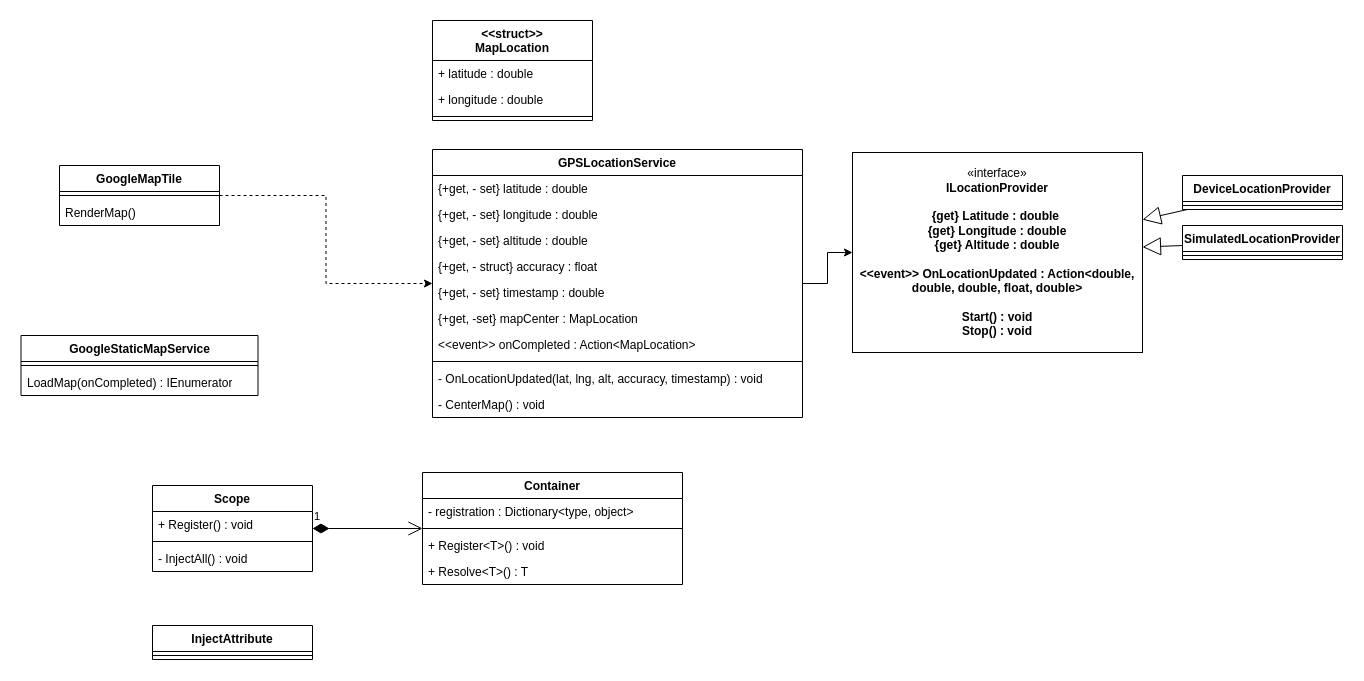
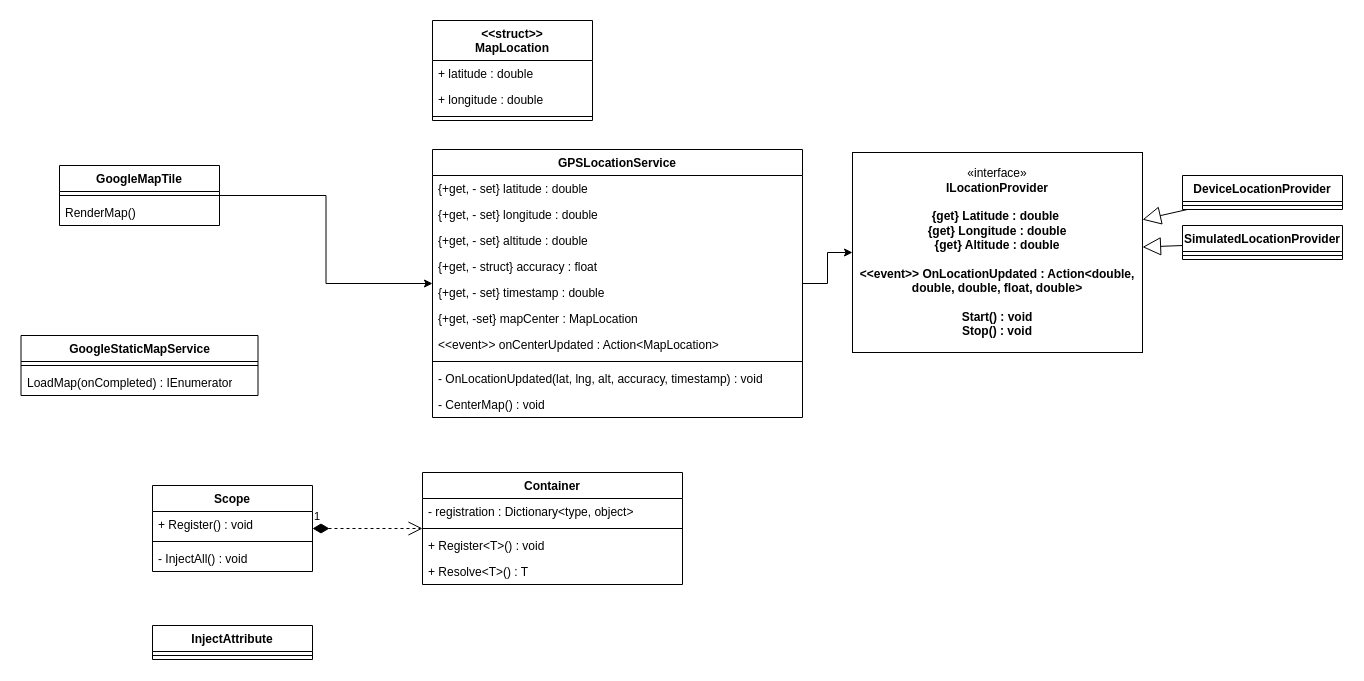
(326, 237) -> (326, 237)
(572, 346) -> (587, 346)
(374, 529) -> (374, 529)
